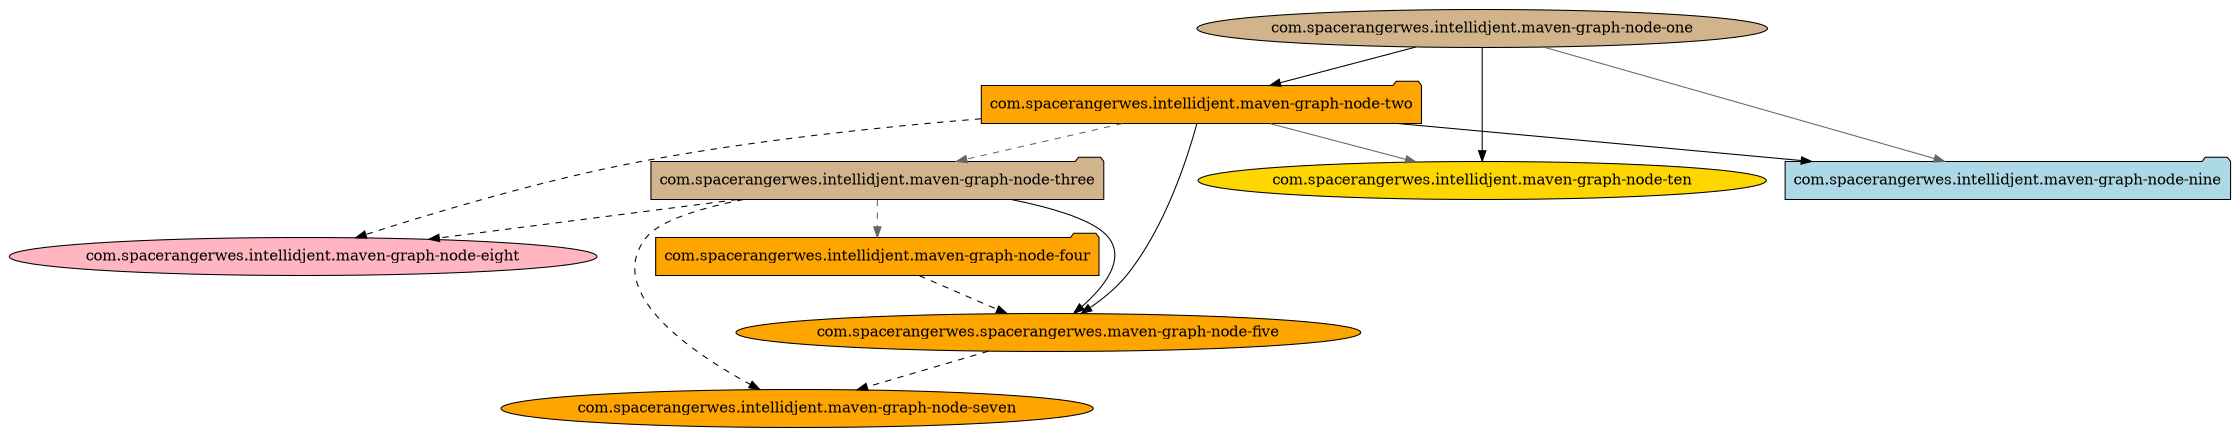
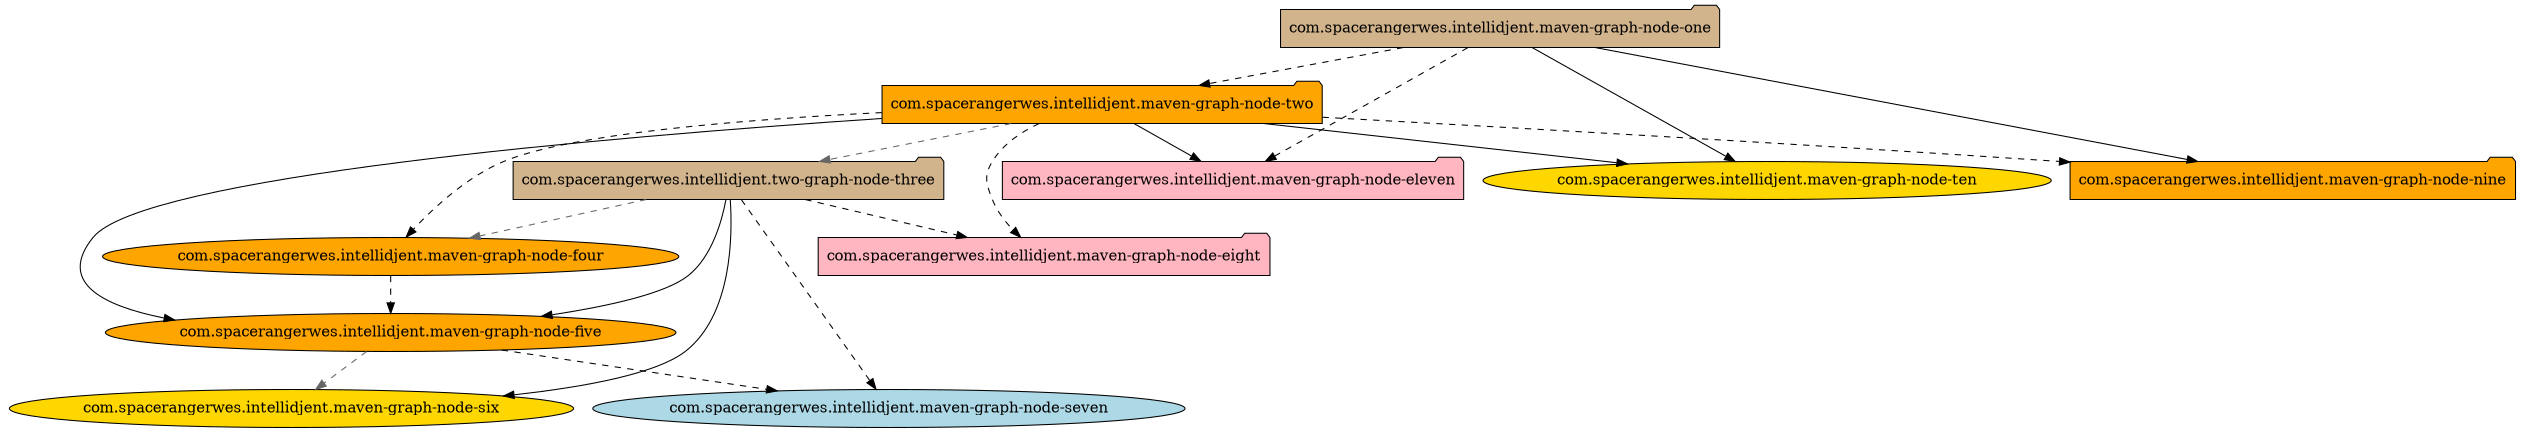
(1482, 28) -> (1500, 28)
(1348, 65) -> (1307, 65)
(1739, 103) -> (1891, 104)
none -> (696, 126)
(1338, 141) -> (1440, 143)
(1599, 142) -> (1673, 137)
(877, 180) -> (728, 180)
none -> (1233, 180)
(2008, 180) -> (2293, 180)
(303, 256) -> (1044, 256)
(877, 256) -> (391, 256)
(1048, 332) -> (391, 332)
none -> (291, 408)
(797, 408) -> (889, 408)
